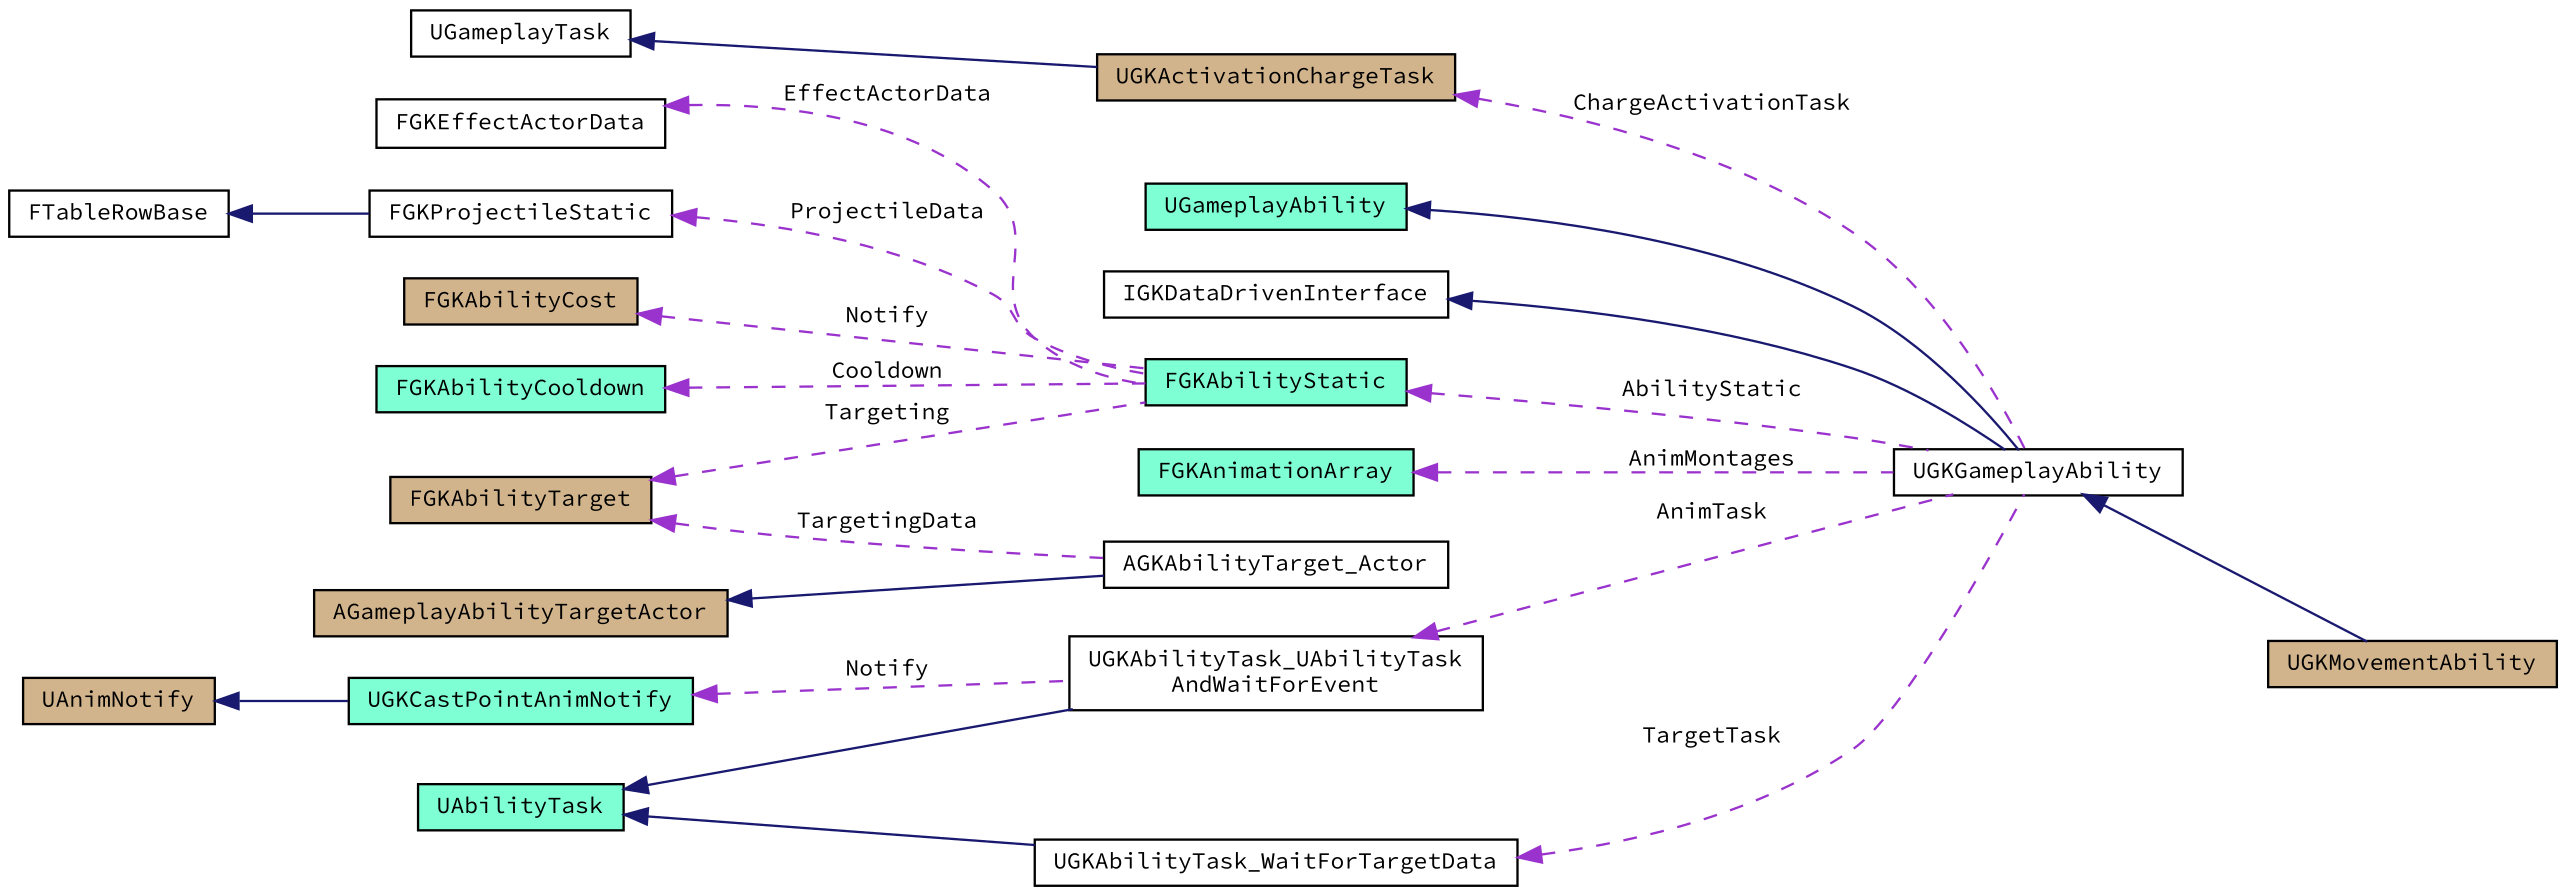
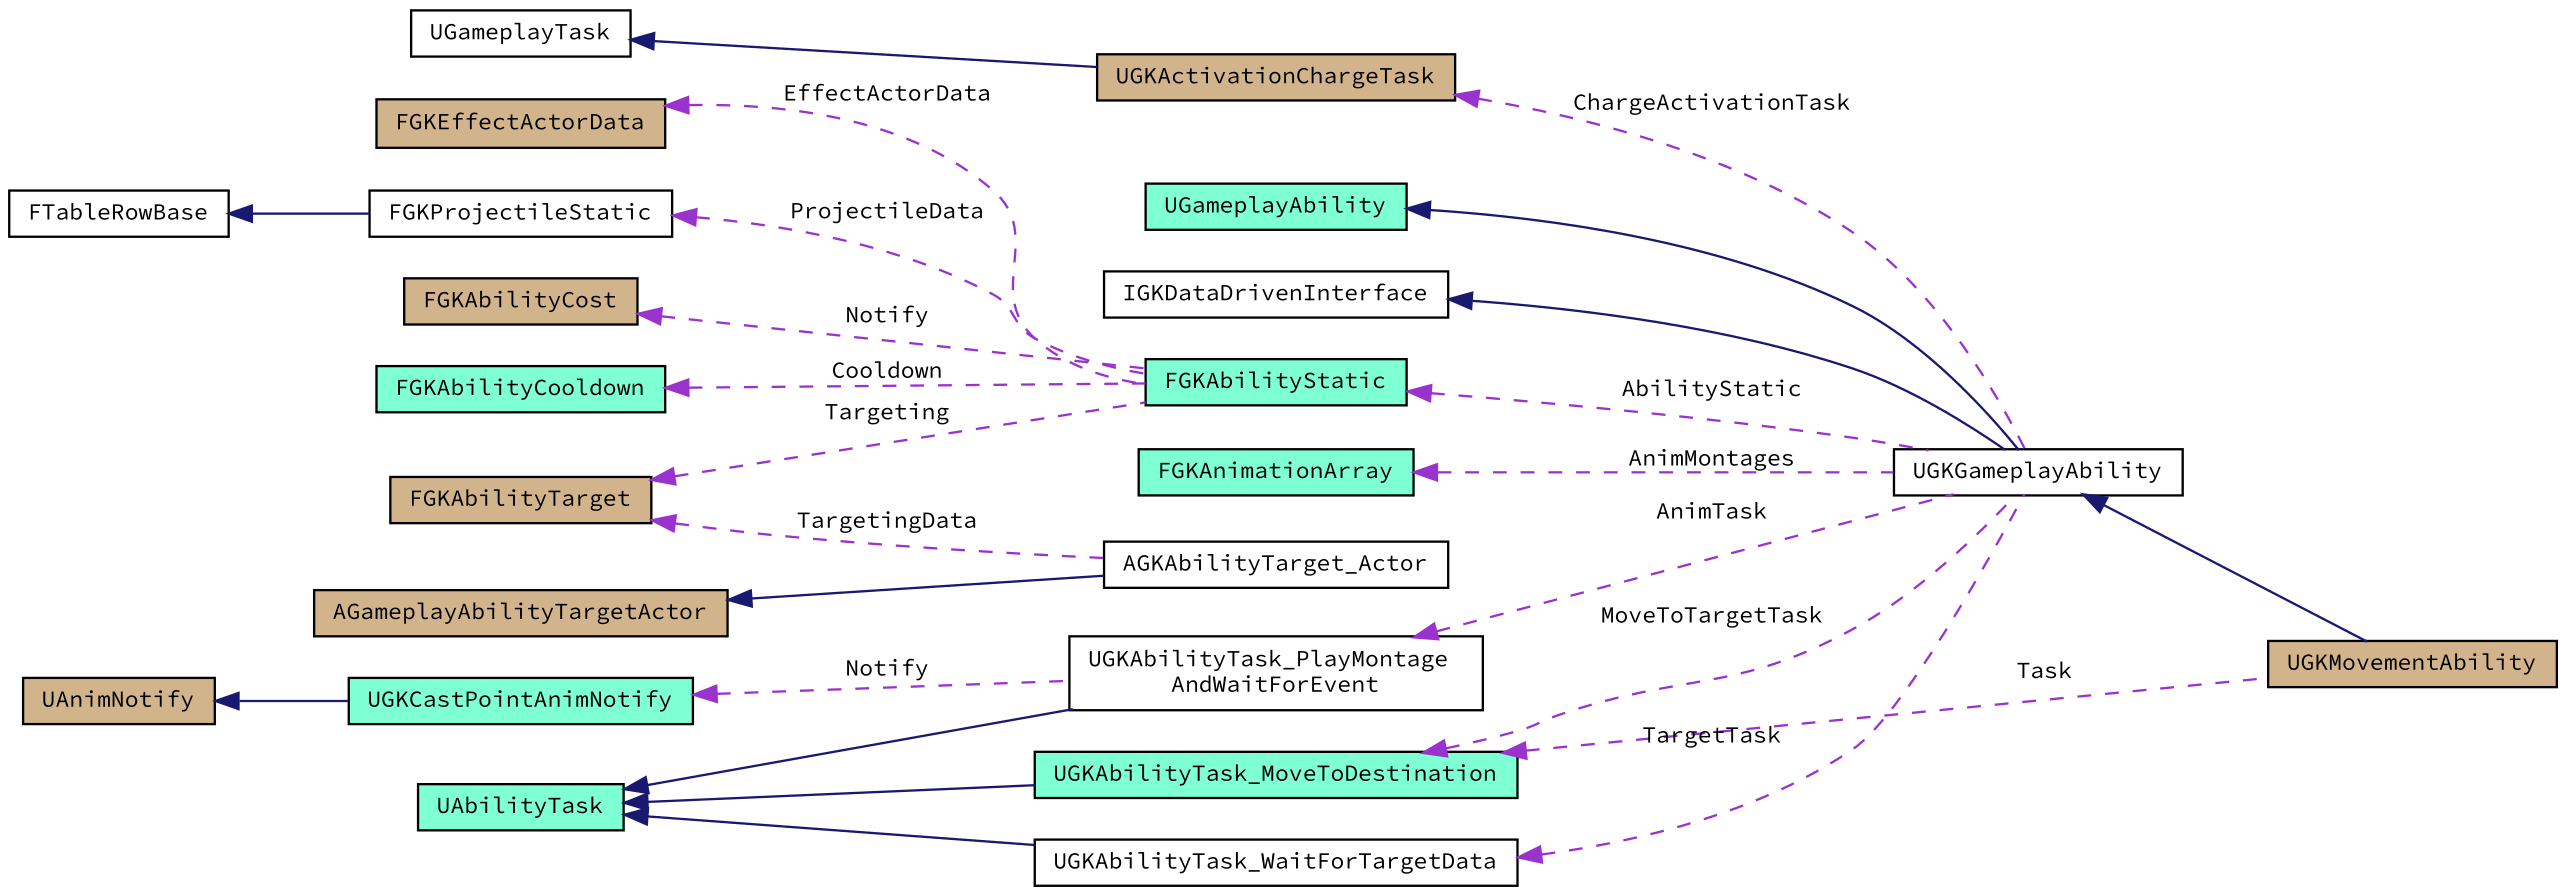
(521, 124) -> (521, 124)
(1276, 673) -> (1276, 673)
none -> (1276, 775)
